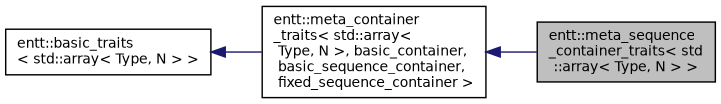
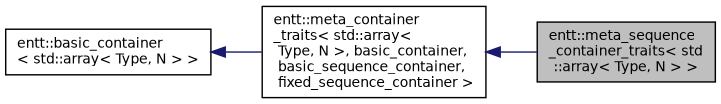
(108, 52) -> (108, 52)
